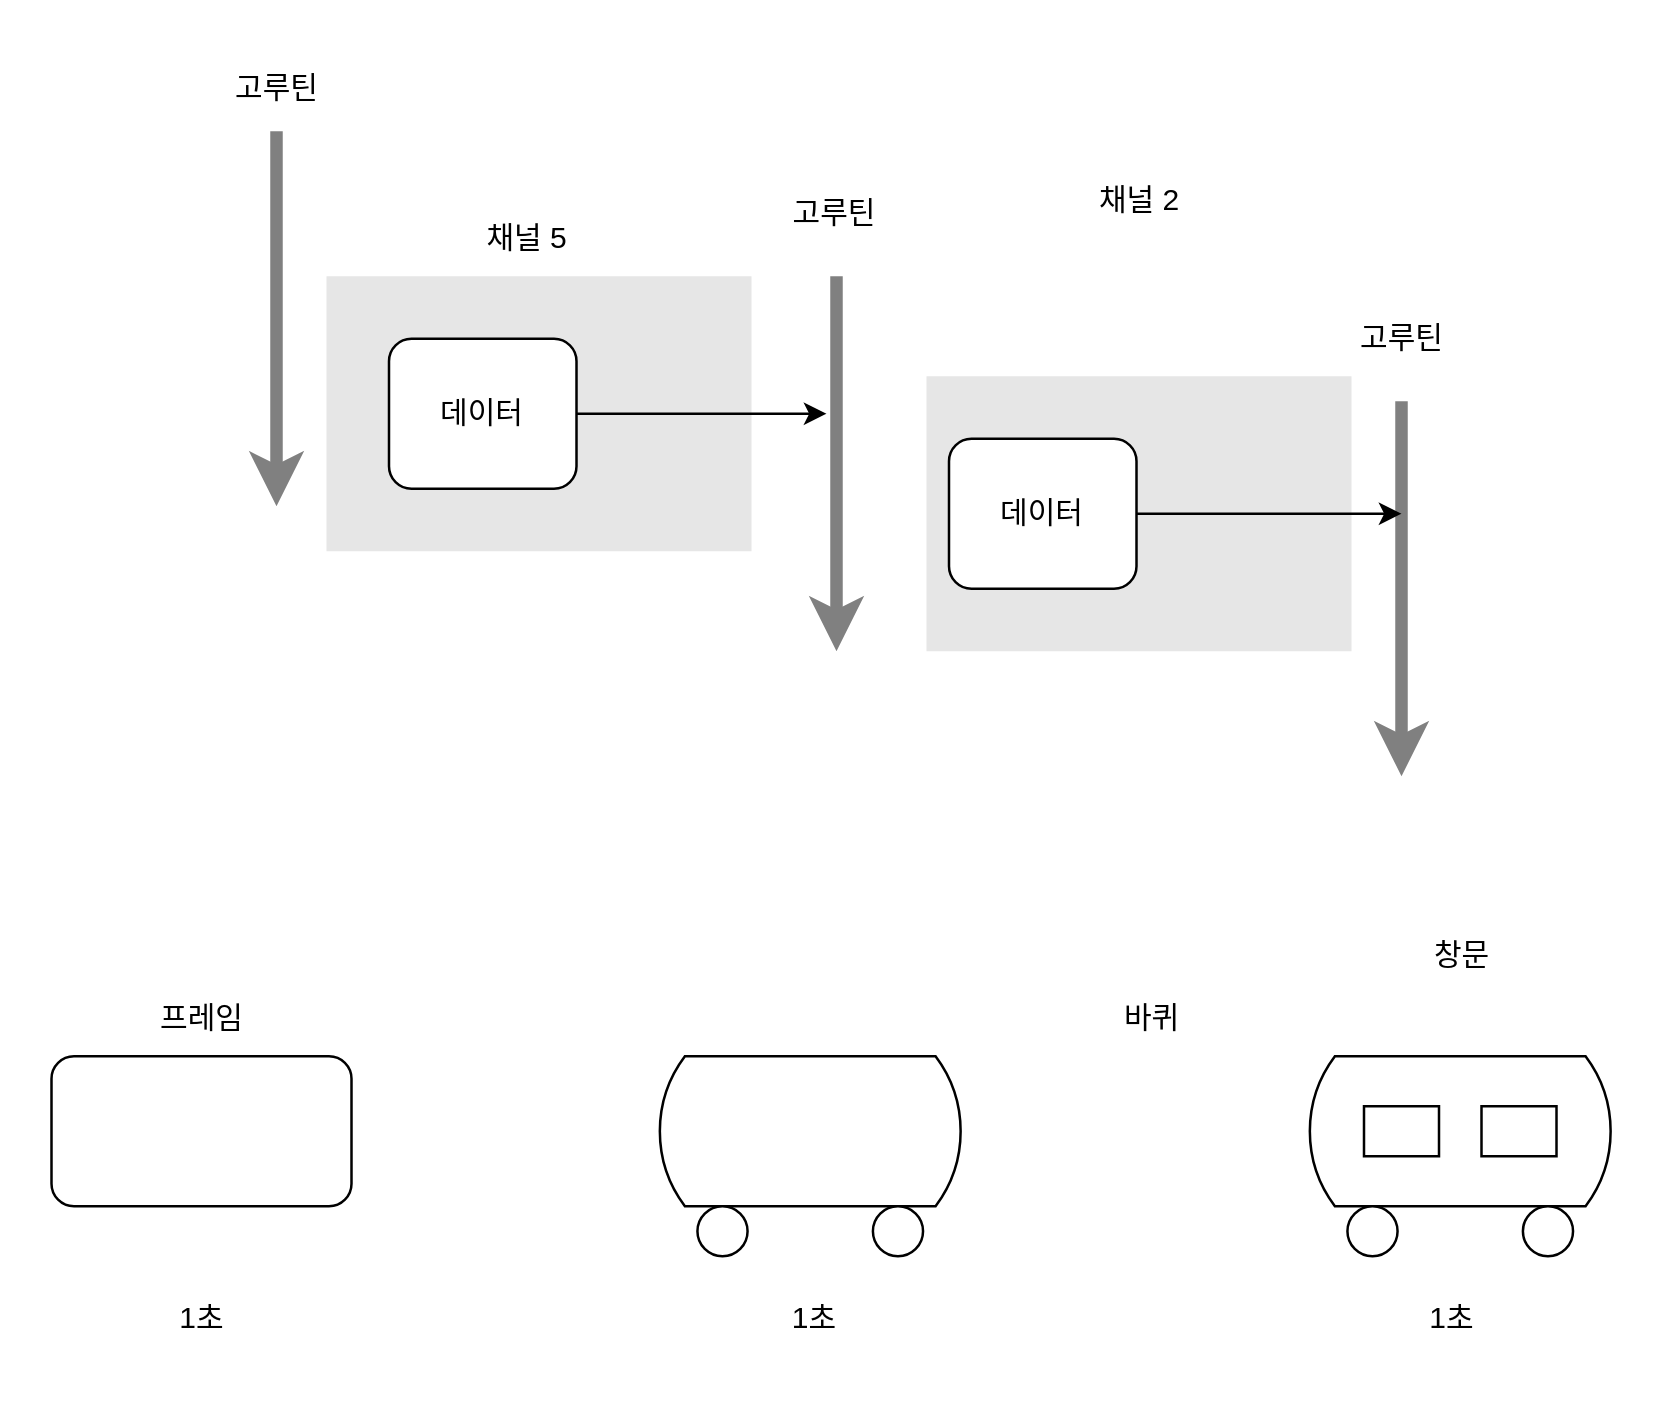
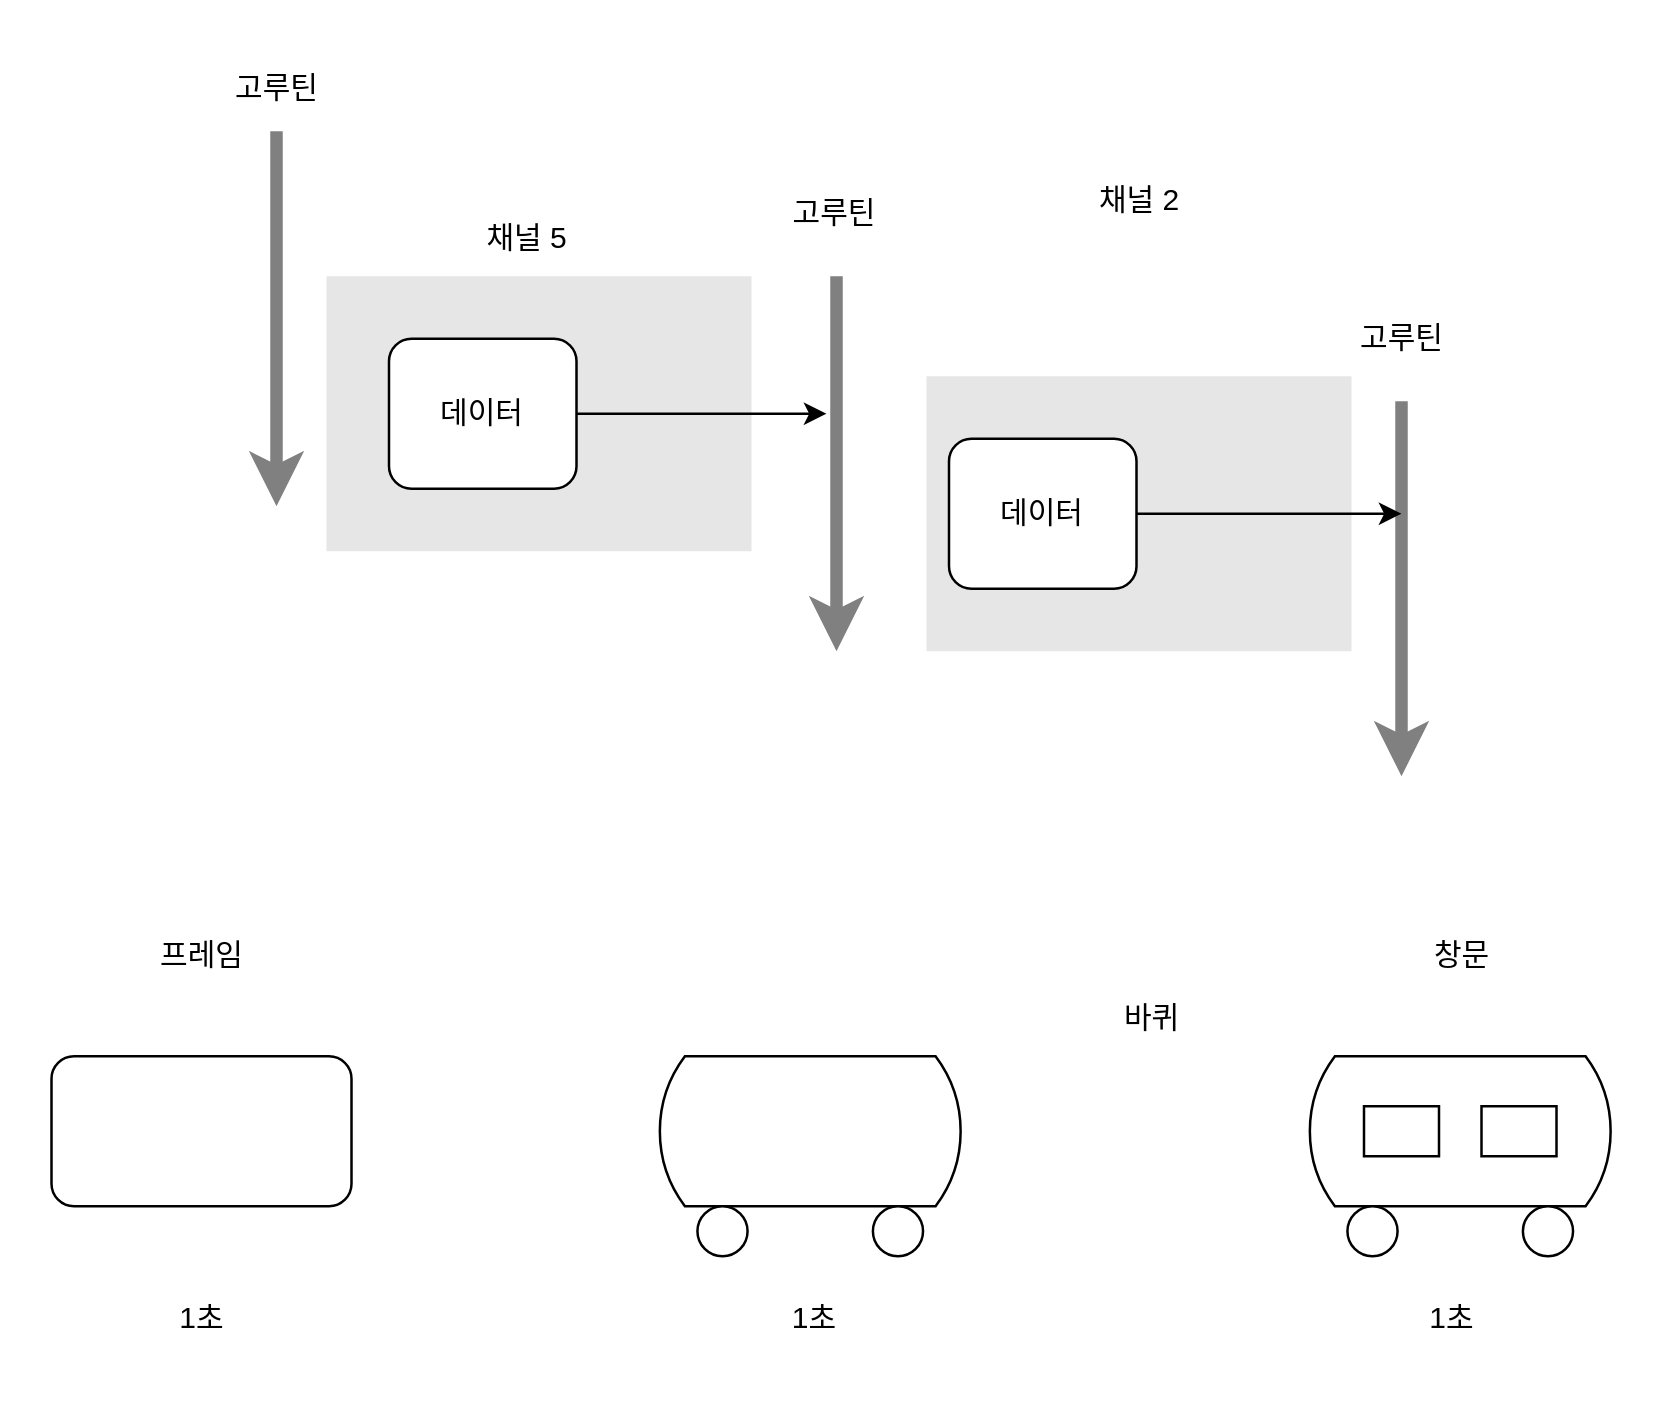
(201, 1019) -> (201, 956)
